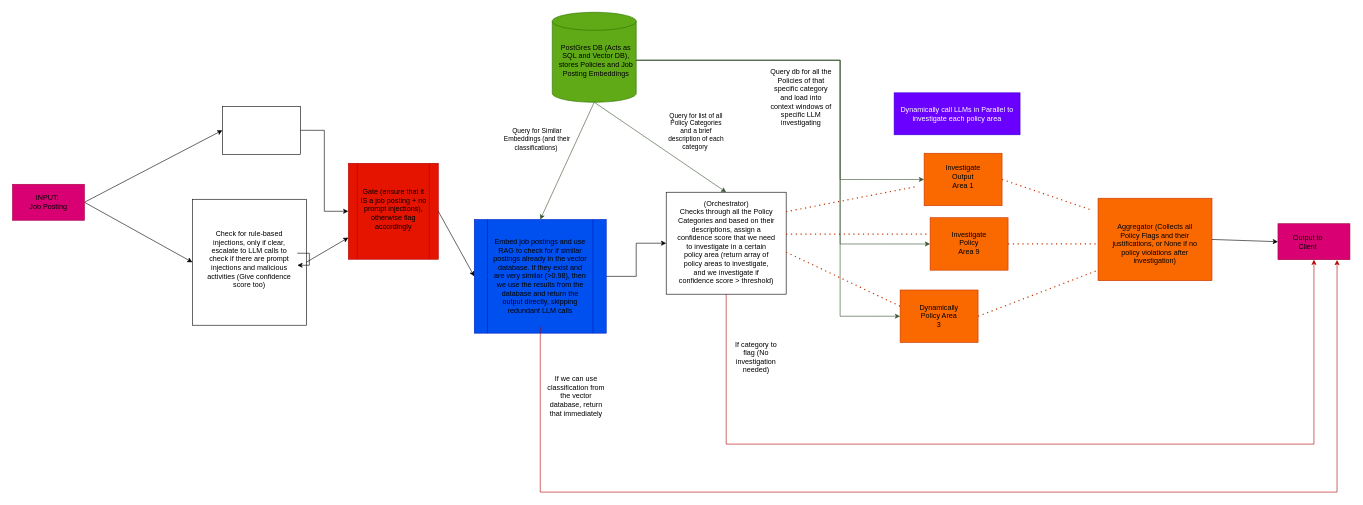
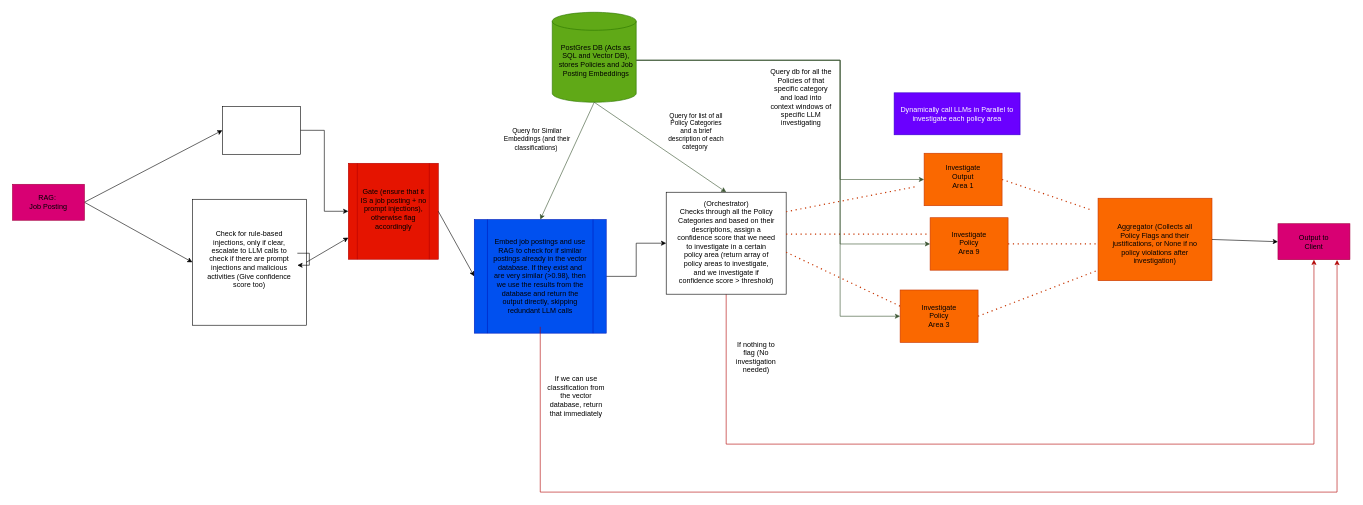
(48, 203) -> (48, 203)
(1308, 242) -> (1314, 242)
(939, 317) -> (939, 317)
(756, 357) -> (756, 357)
